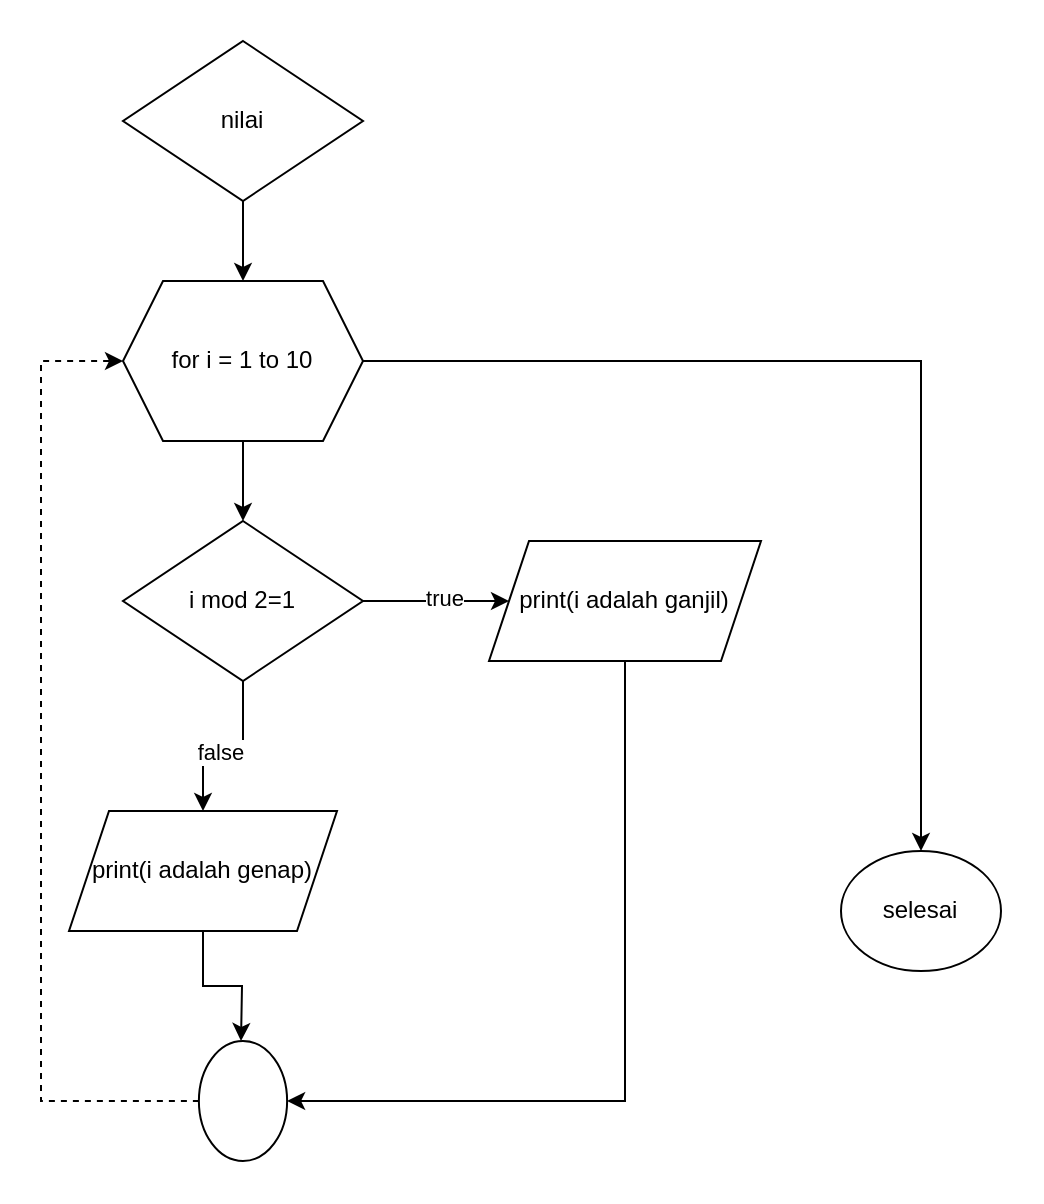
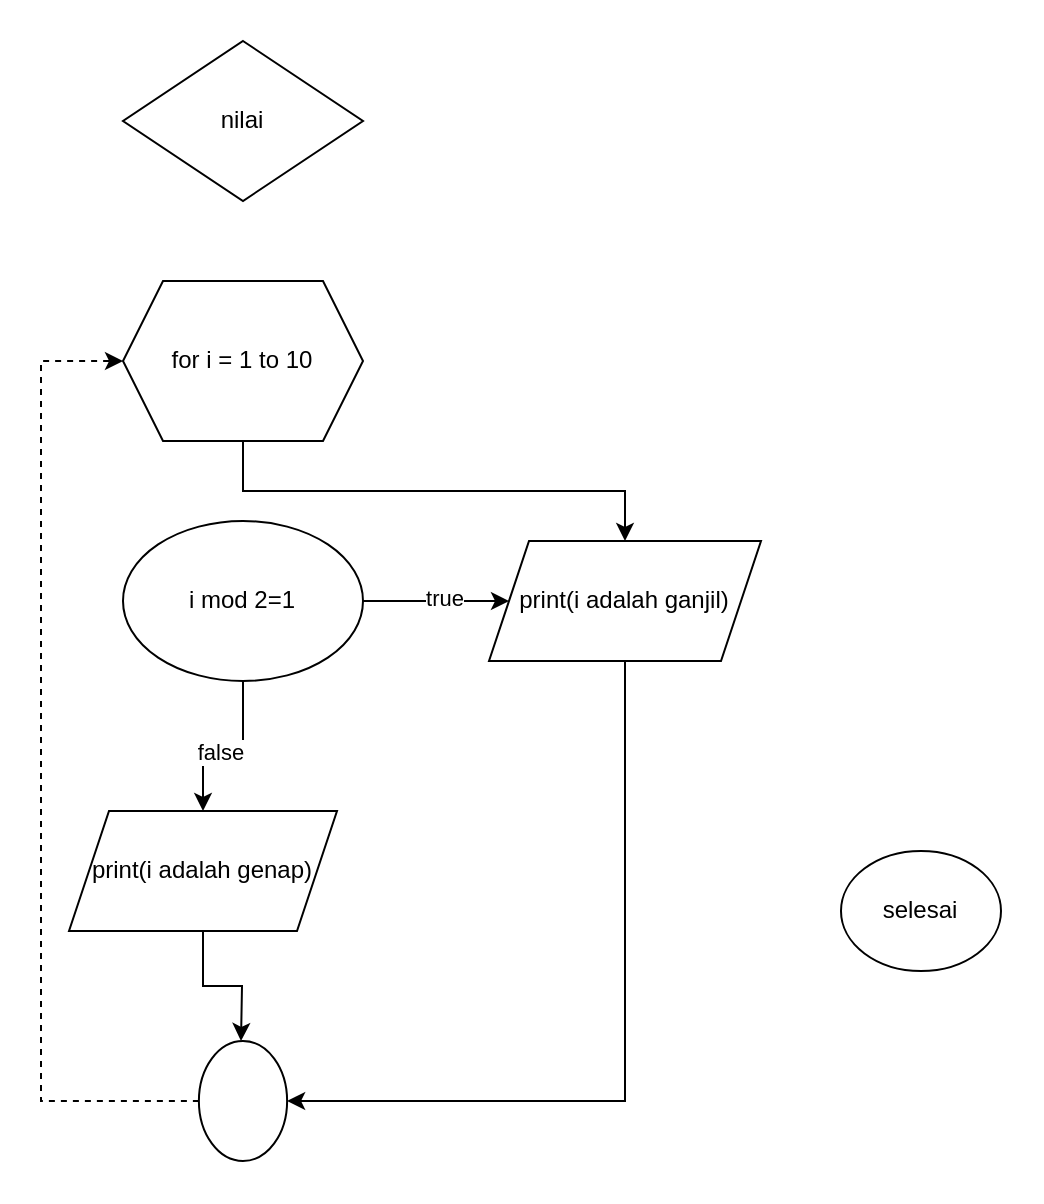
(243, 234) -> none
(880, 361) -> none
(243, 498) -> (451, 491)
(243, 601) -> (243, 601)
